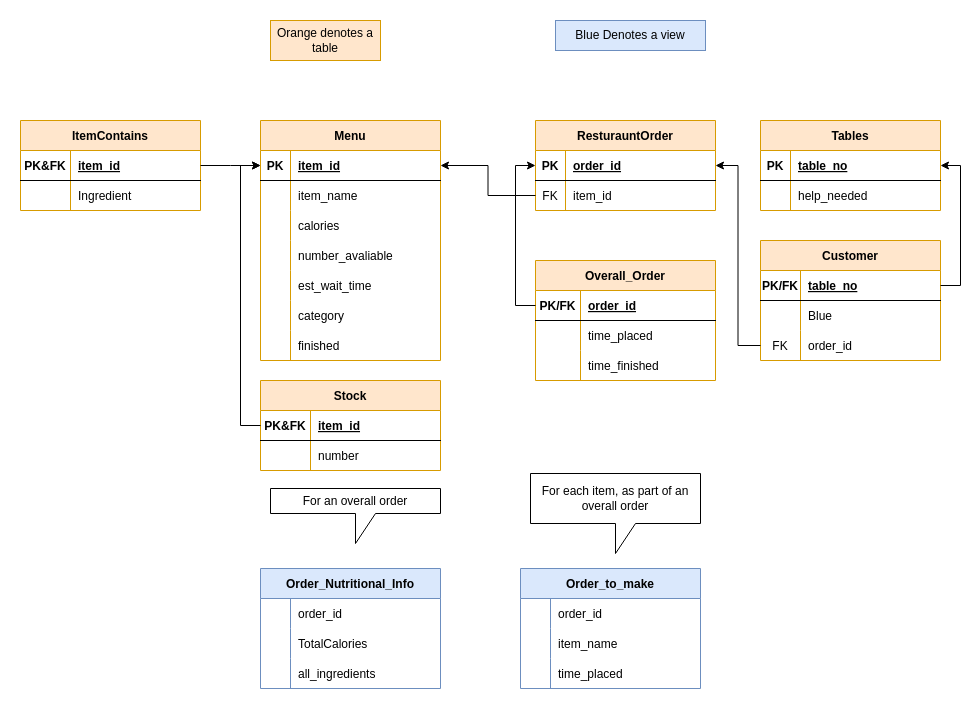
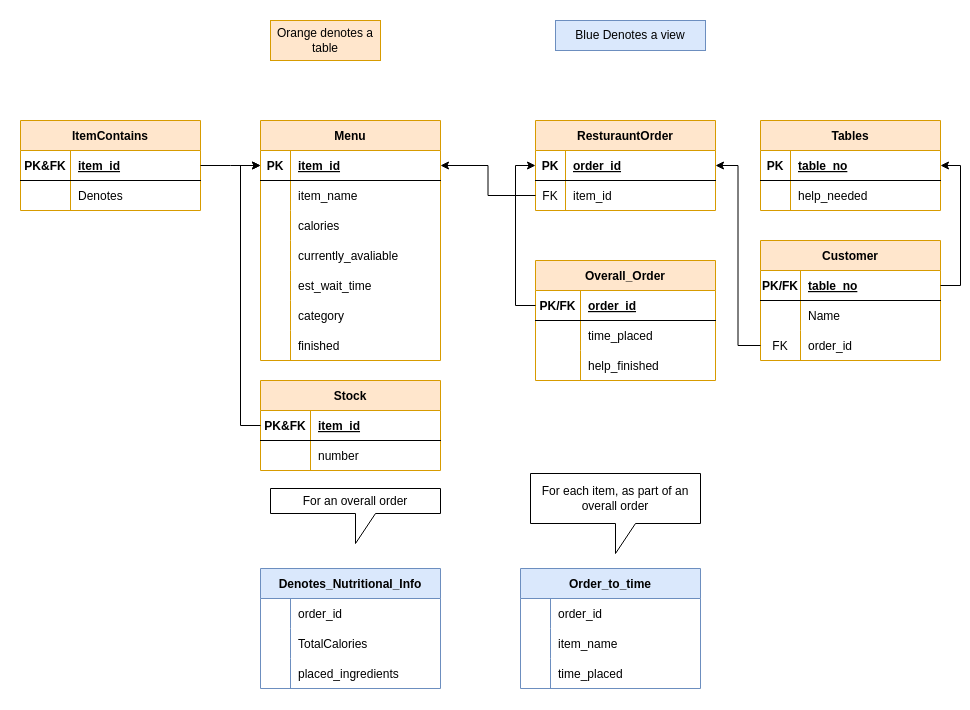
(110, 196) -> (102, 196)
(347, 256) -> (356, 256)
(820, 316) -> (821, 316)
(627, 366) -> (627, 366)
(350, 584) -> (350, 584)
(610, 584) -> (610, 584)
(342, 674) -> (354, 674)
